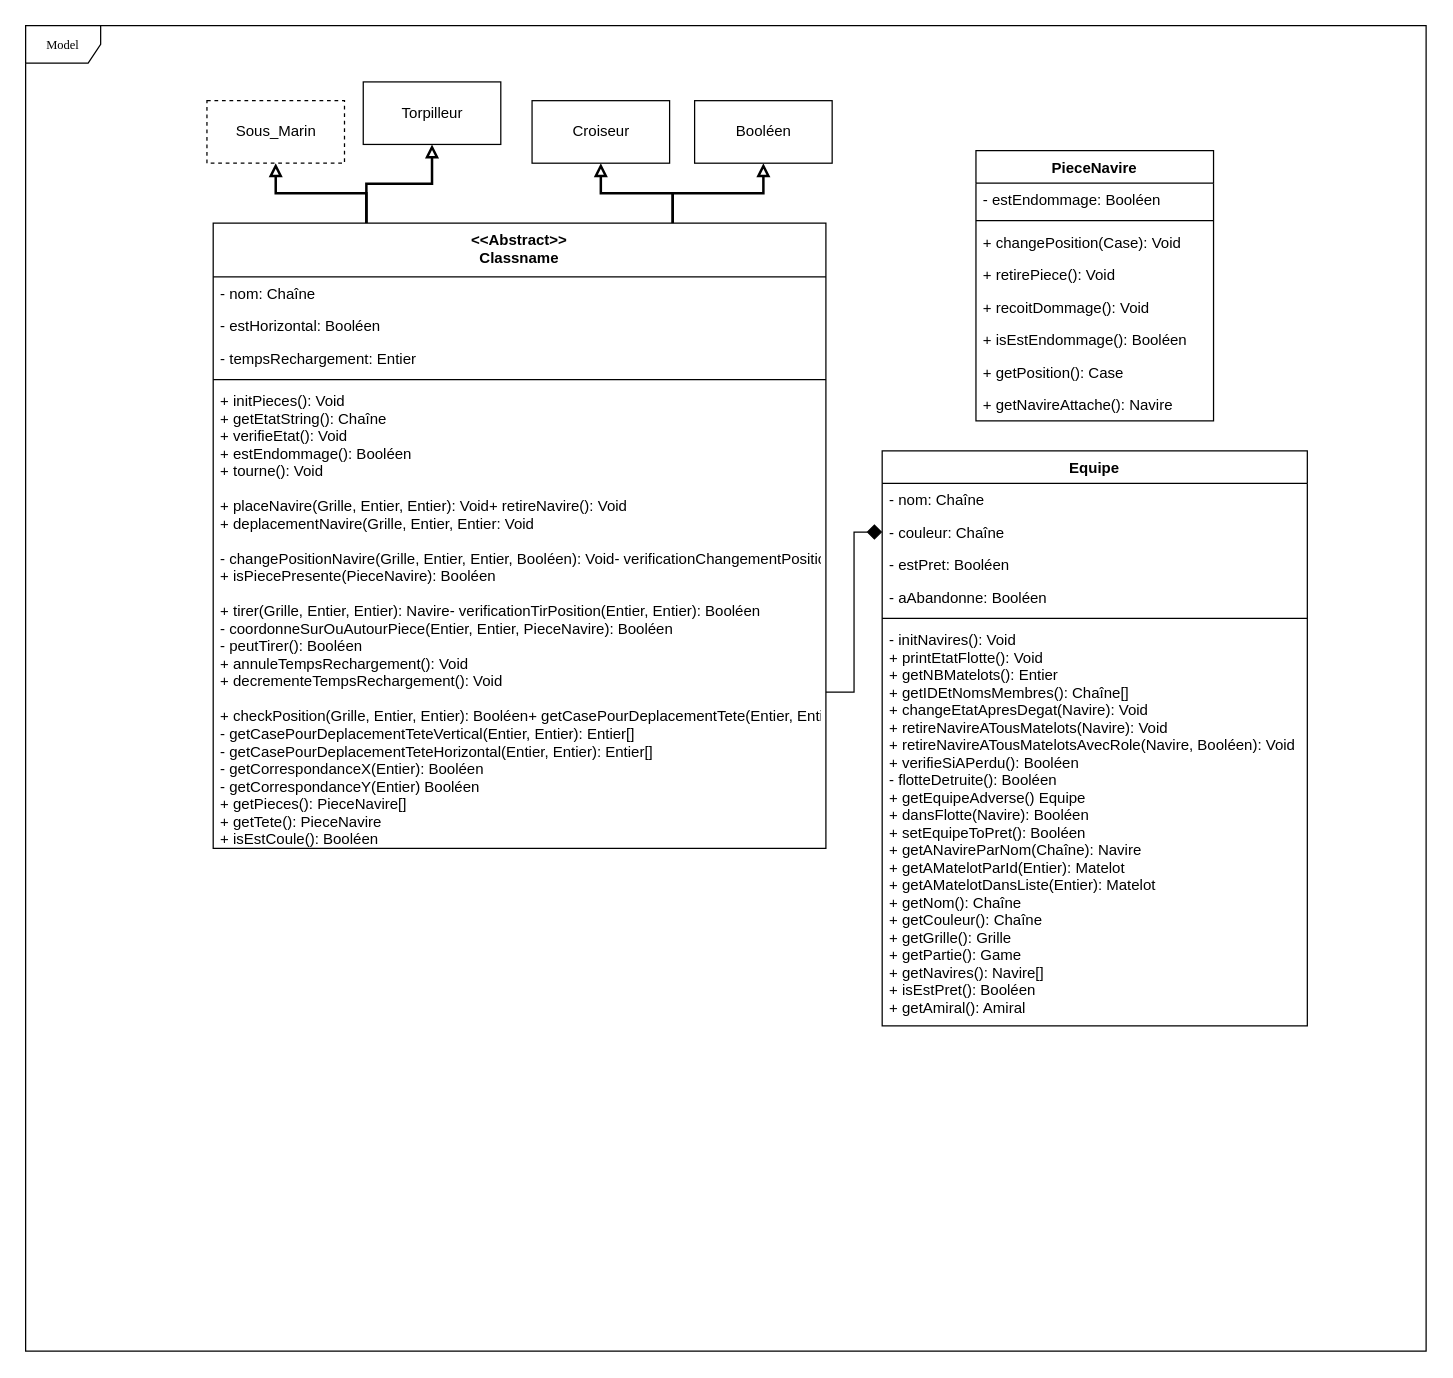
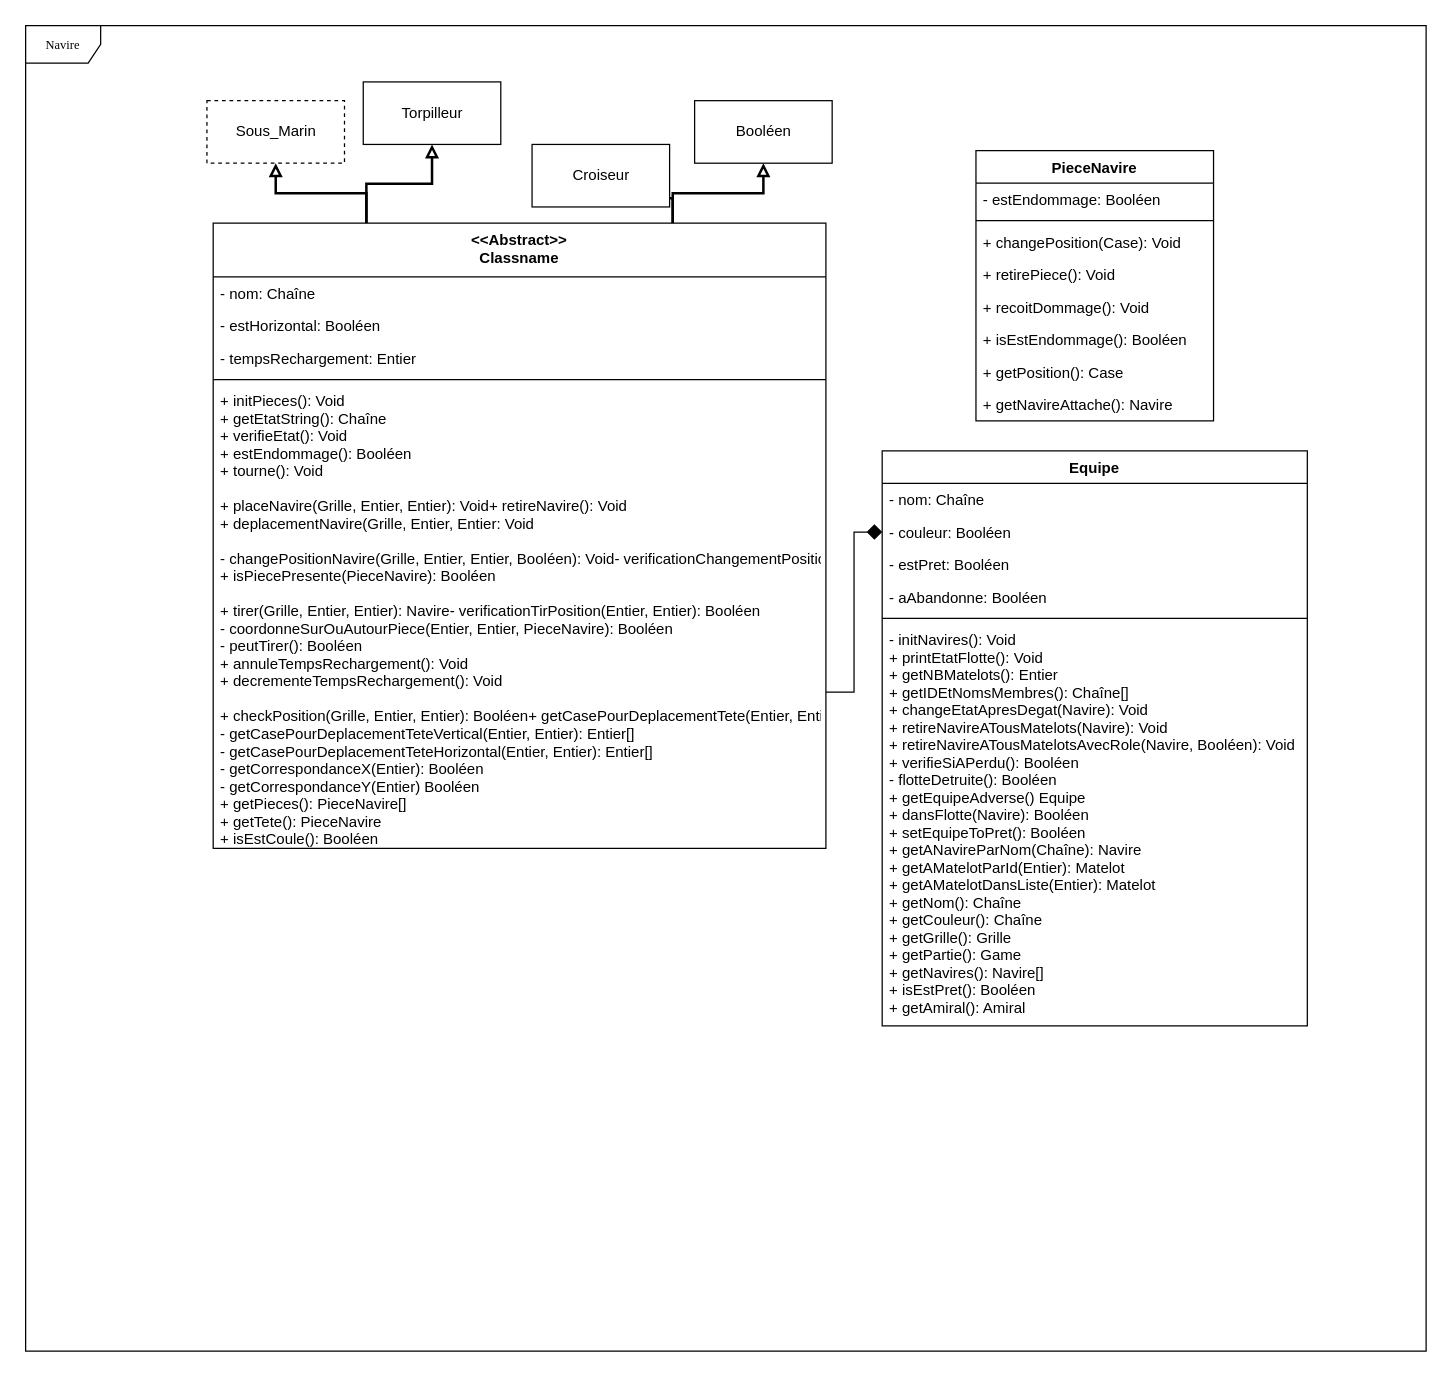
(63, 44) -> (63, 44)
(601, 132) -> (601, 176)
(952, 533) -> (955, 533)
